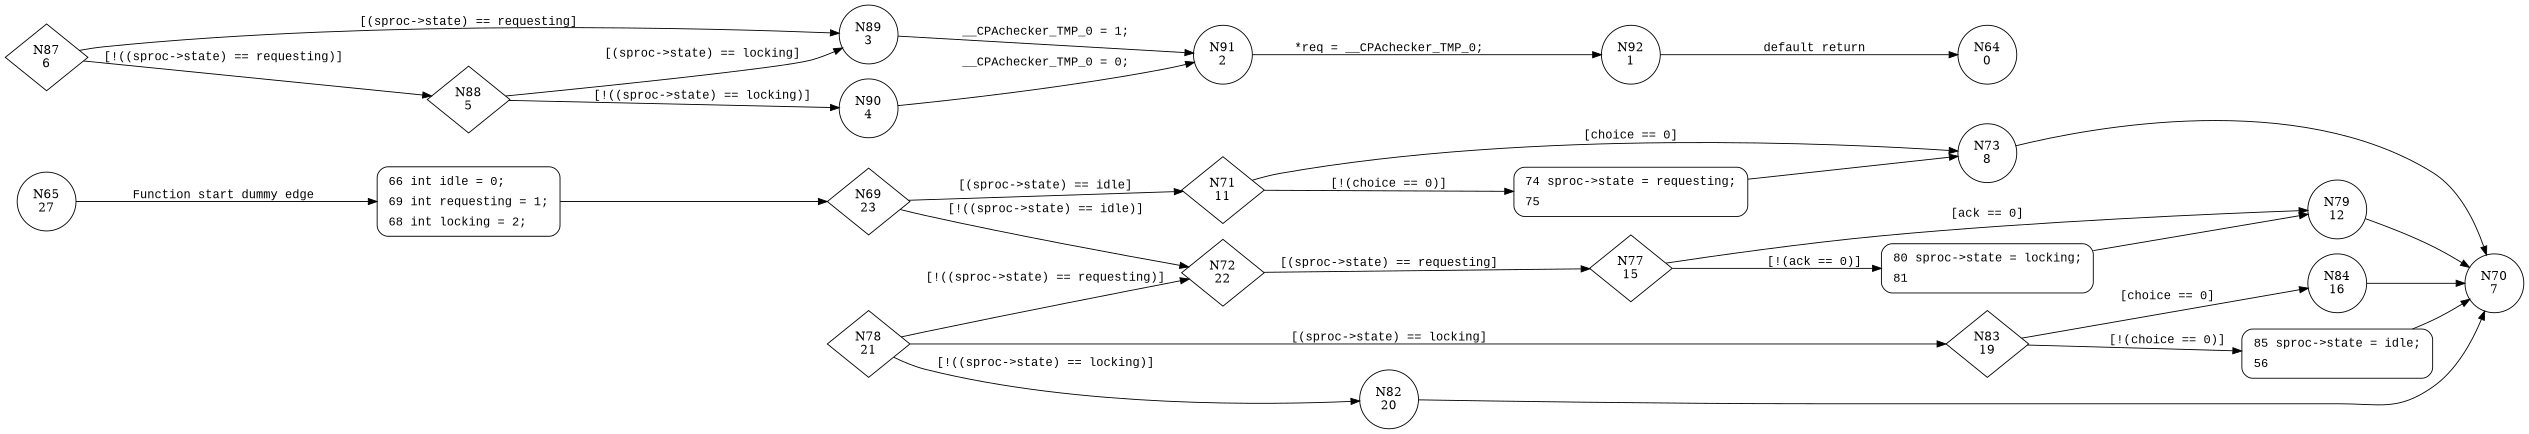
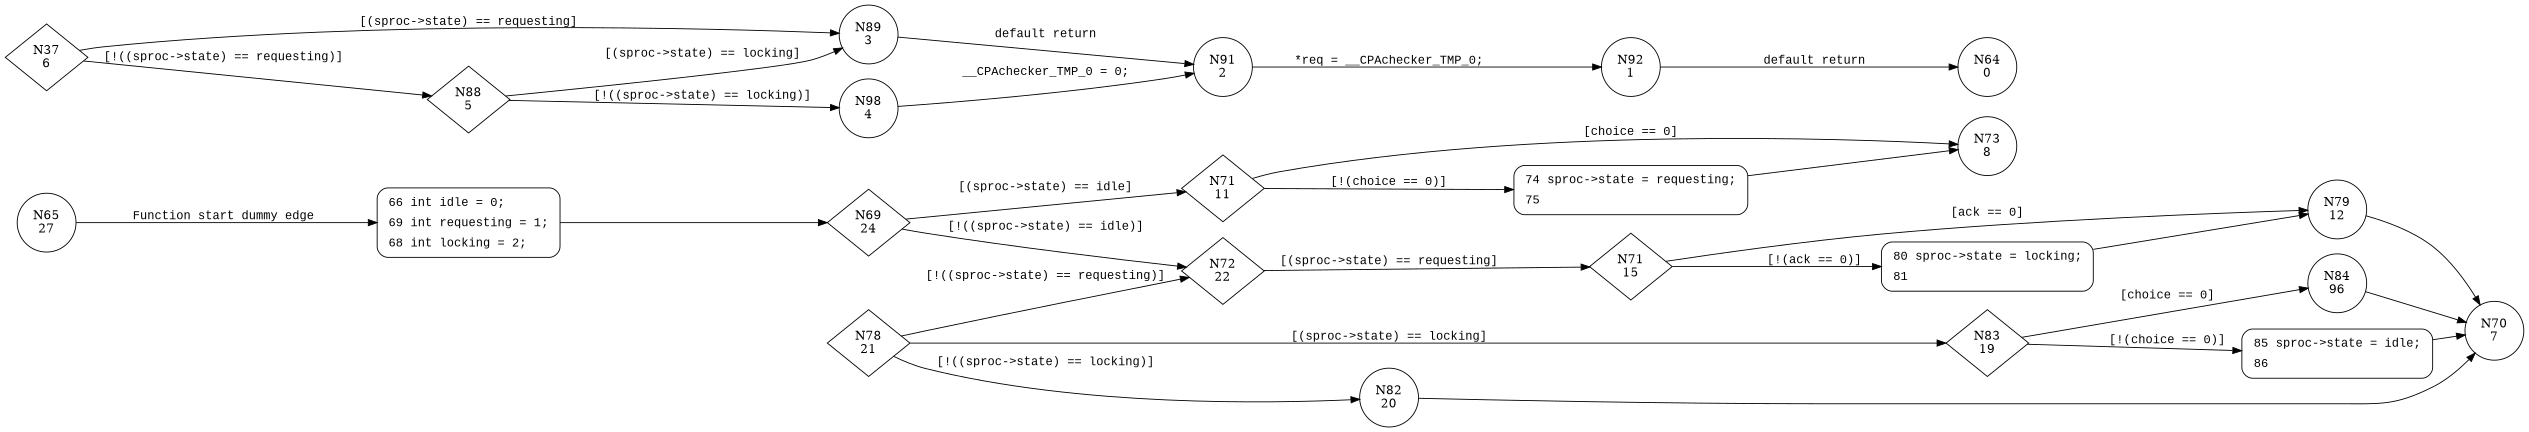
(1046, 31) -> (1046, 34)
(47, 57) -> (47, 57)
(869, 108) -> (869, 108)
(2273, 124) -> none
(869, 202) -> (869, 223)
(1631, 268) -> (1631, 267)
(2337, 283) -> (2337, 283)
(2261, 363) -> (2261, 363)
